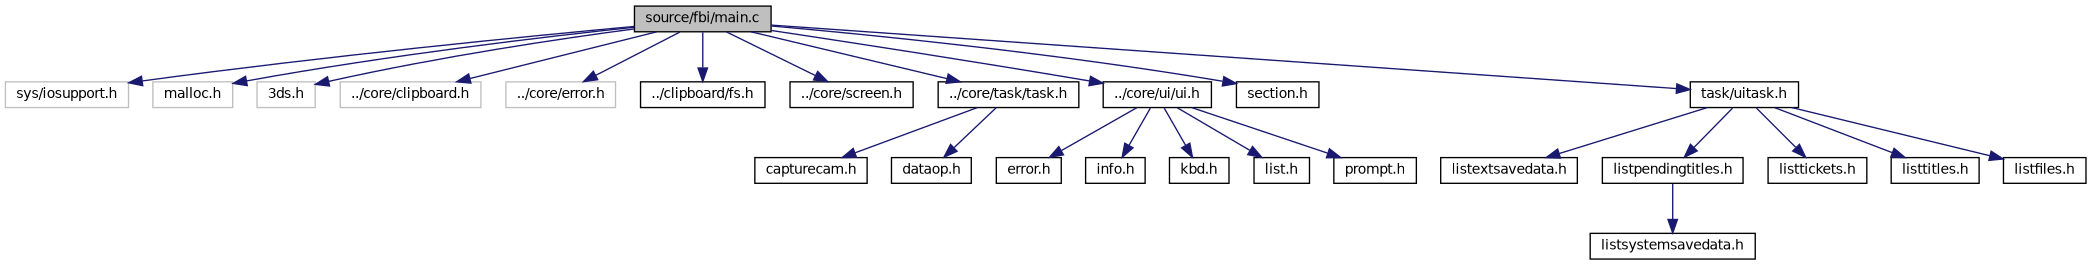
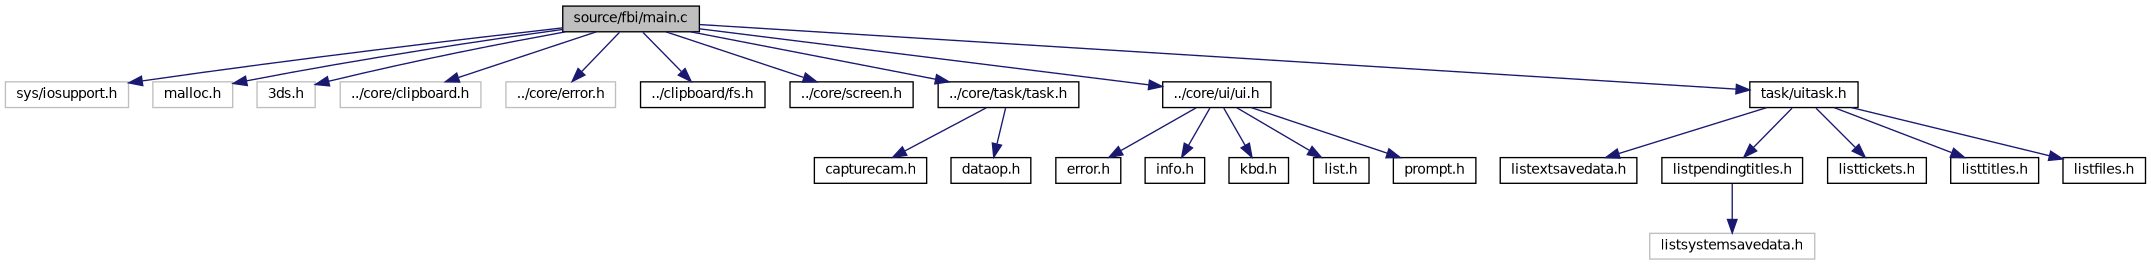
(1278, 95) -> none
(1673, 246) -> (1732, 246)
